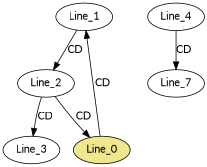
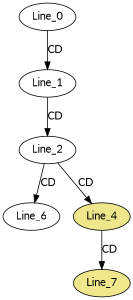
(176, 17) -> (102, 217)
(176, 83) -> (102, 283)
(69, 115) -> (72, 180)
(31, 150) -> (31, 217)
(102, 150) -> (47, 17)
